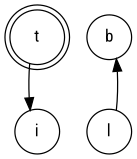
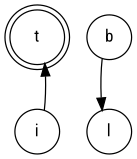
(29, 81) -> (45, 93)
(118, 91) -> (101, 78)
